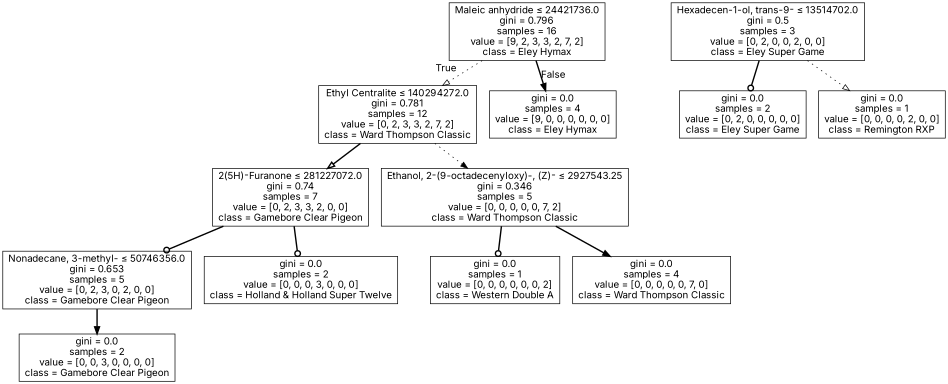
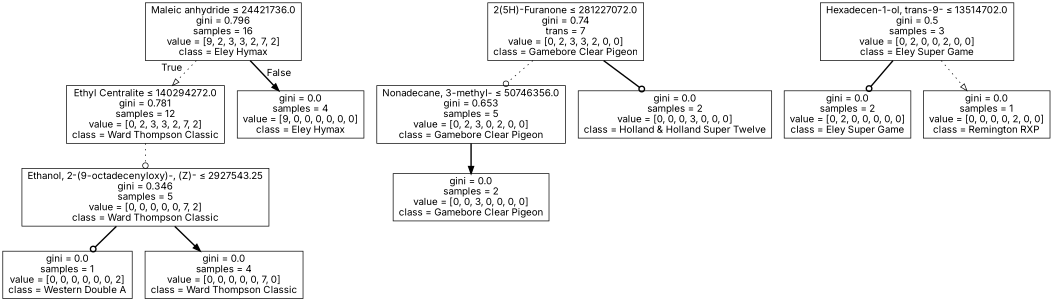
(347, 154) -> none
(449, 154) -> (145, 153)
(291, 197) -> (566, 31)
(196, 238) -> (520, 71)
